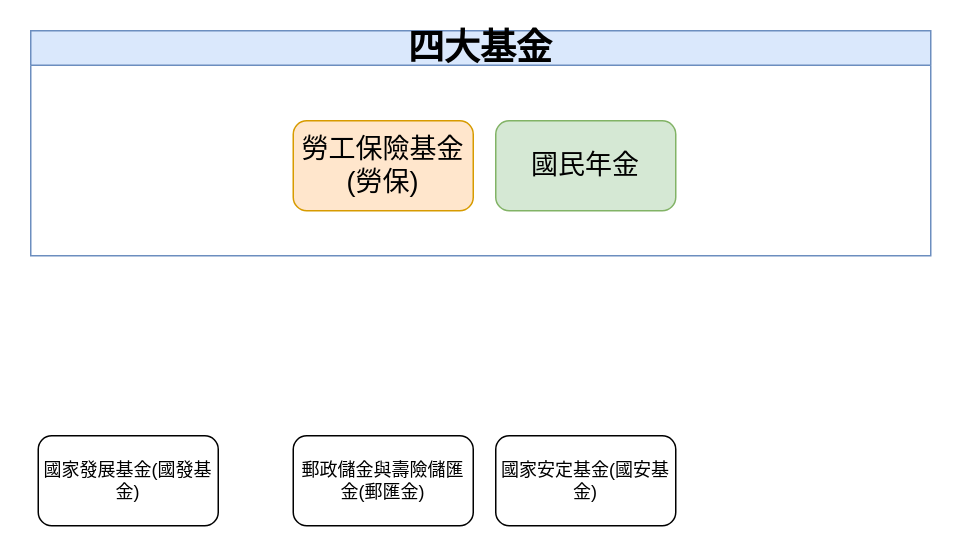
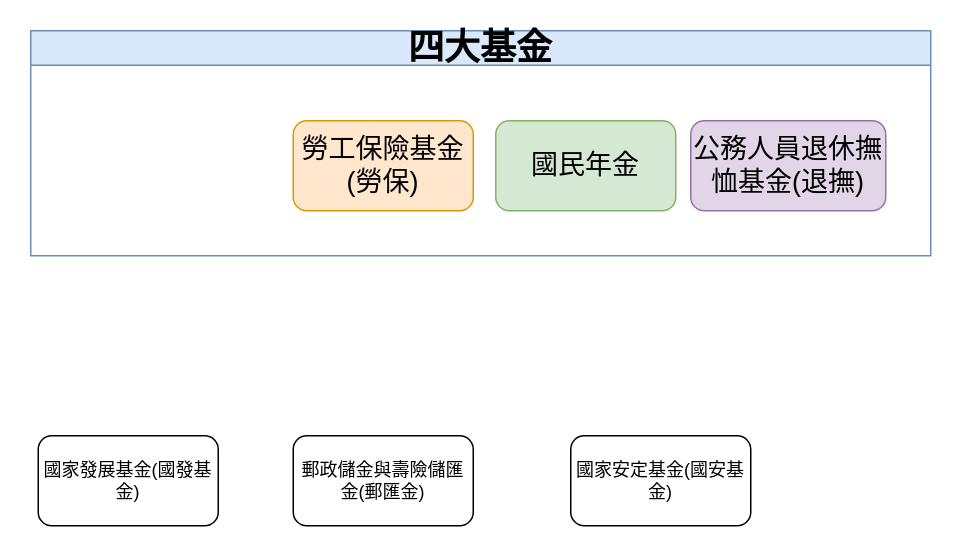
none -> (788, 166)
(586, 481) -> (661, 481)
